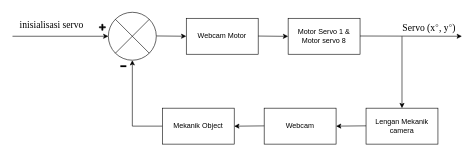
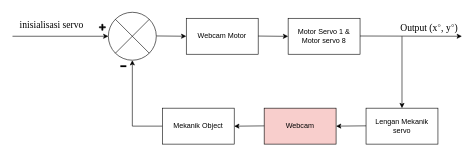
(430, 27) -> (430, 27)
(300, 126) -> (300, 126)
(402, 126) -> (402, 126)
